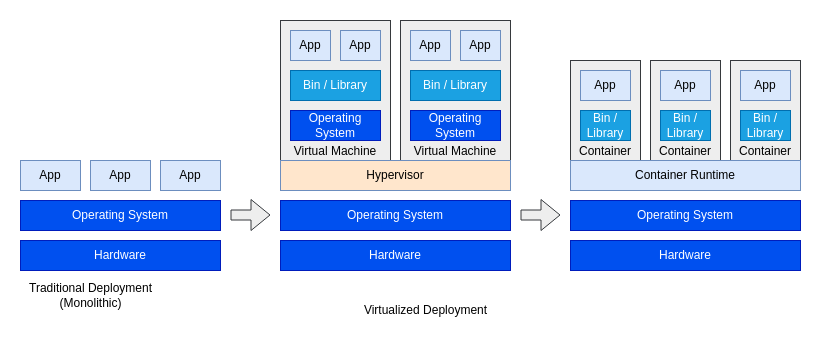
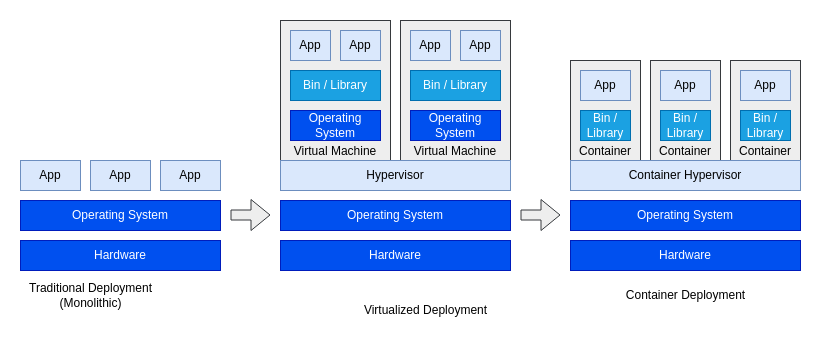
(396, 176) -> (396, 176)
(686, 176) -> (686, 176)
none -> (686, 296)
